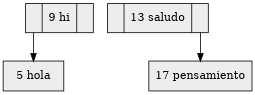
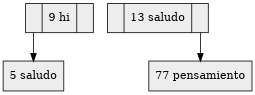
(33, 76) -> (33, 76)
(200, 76) -> (200, 76)
